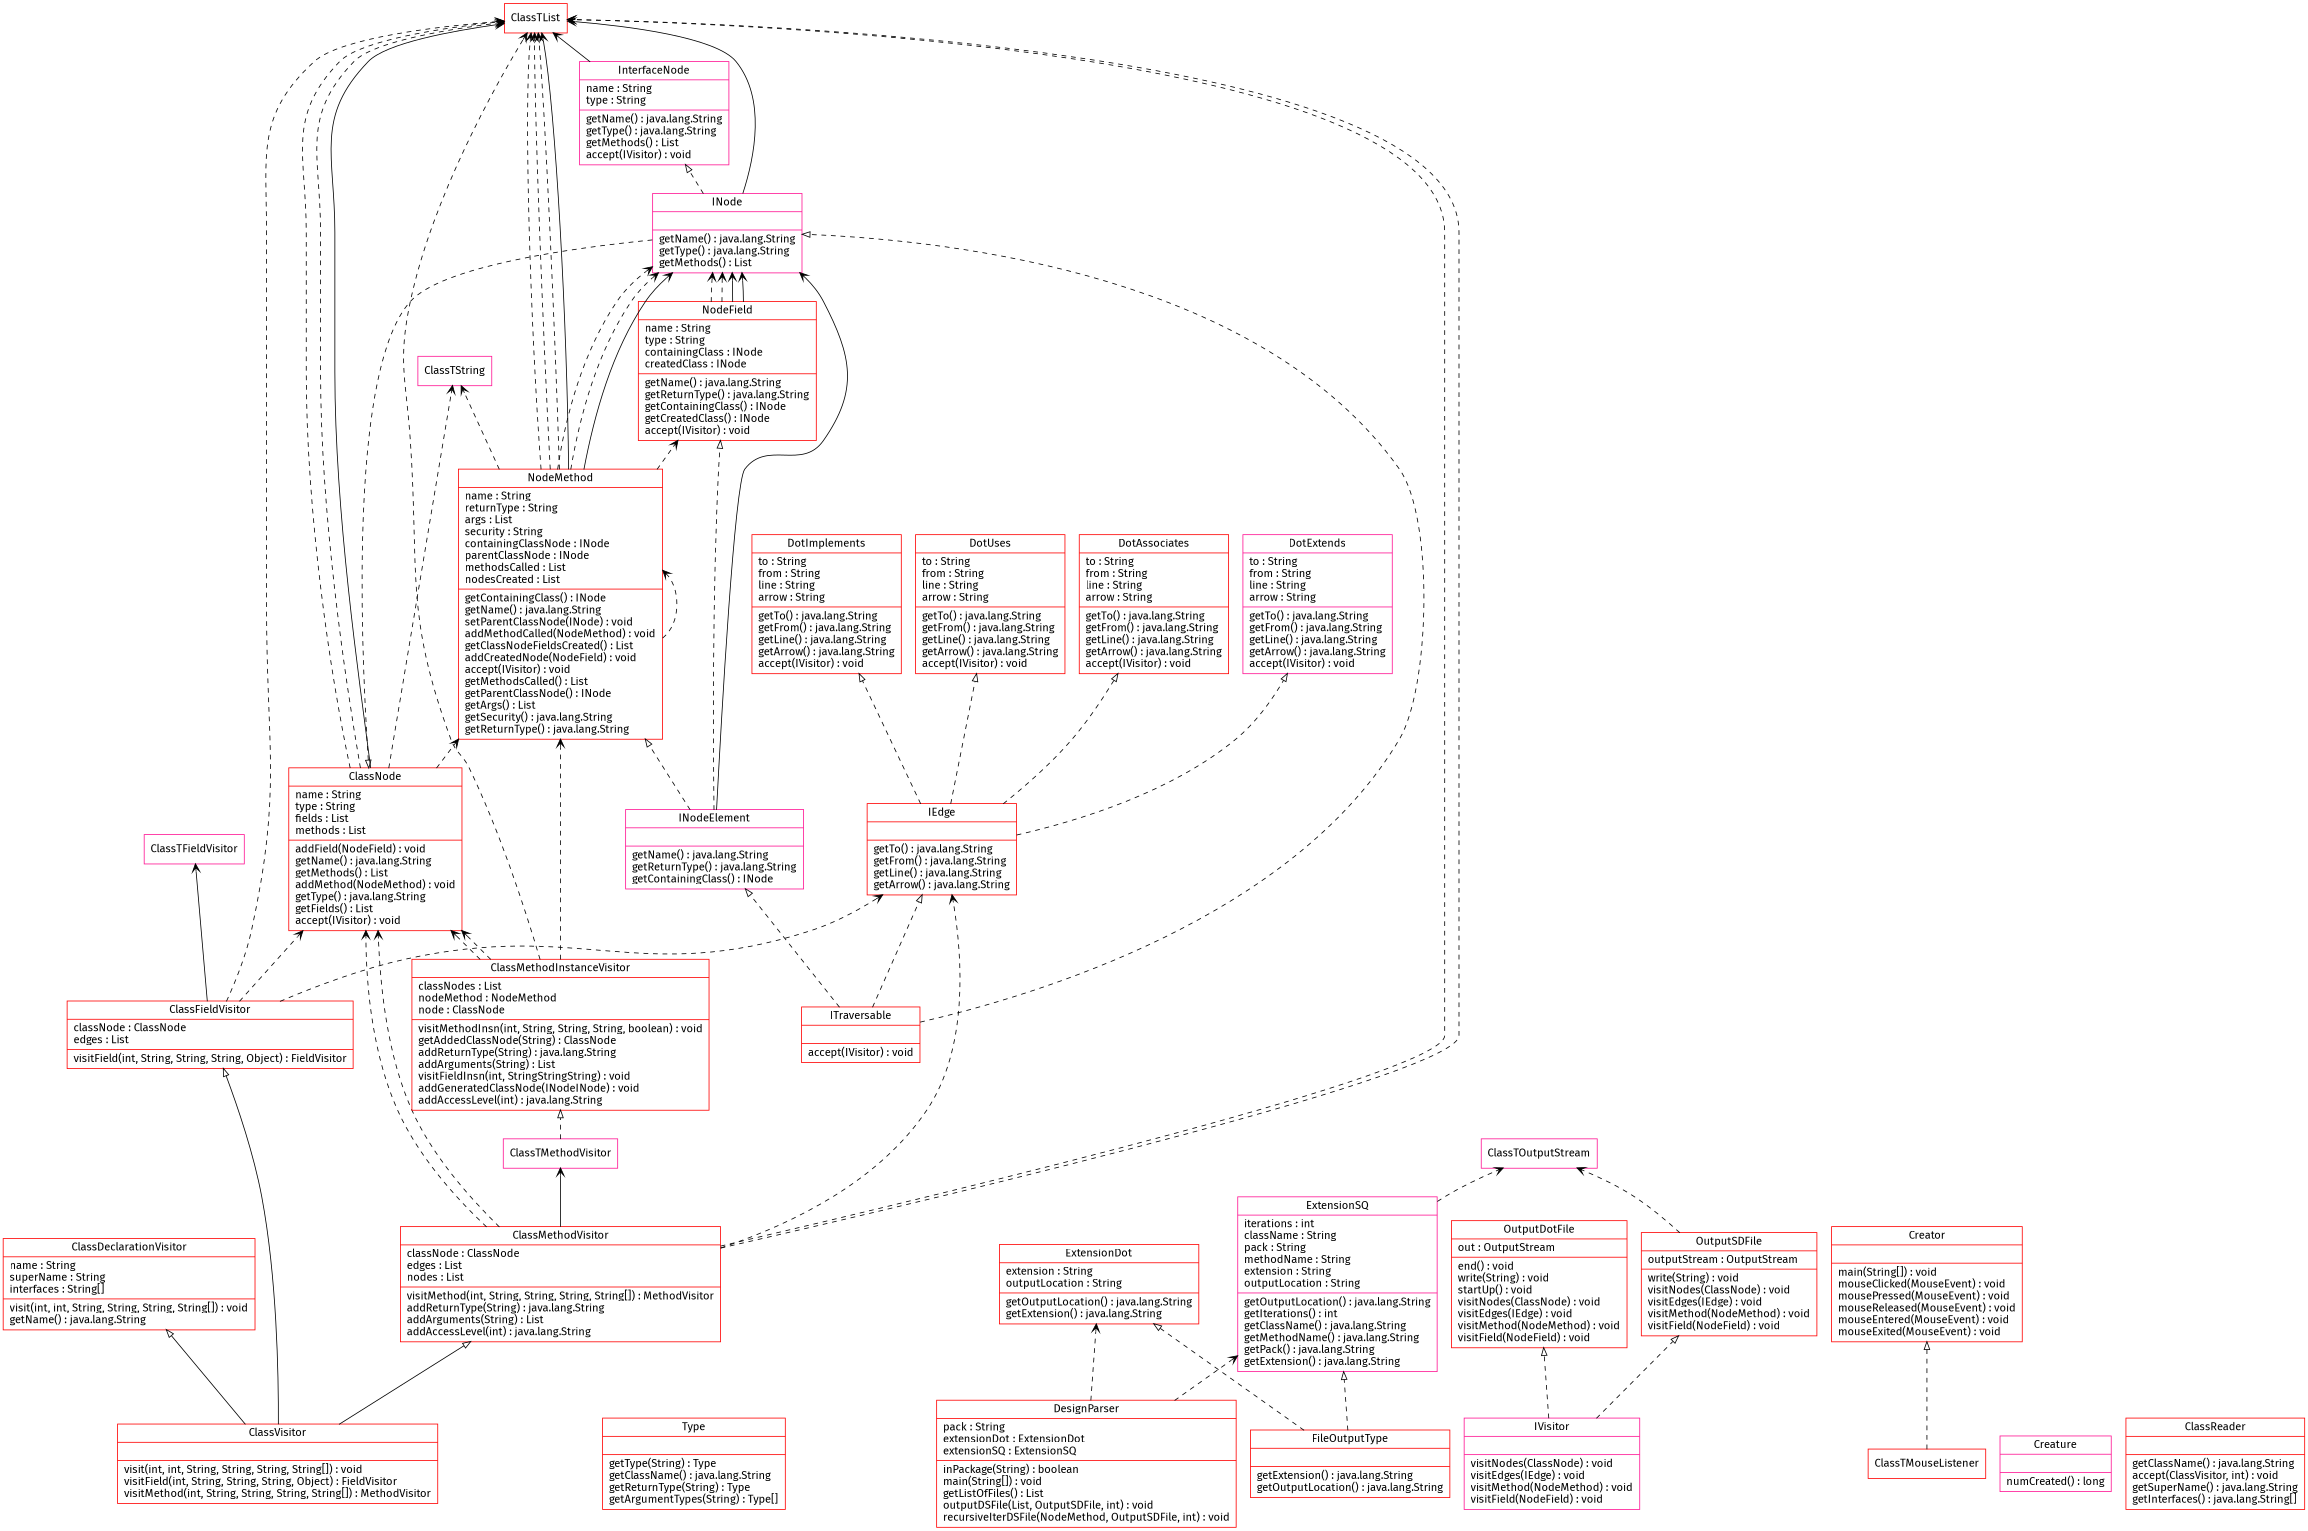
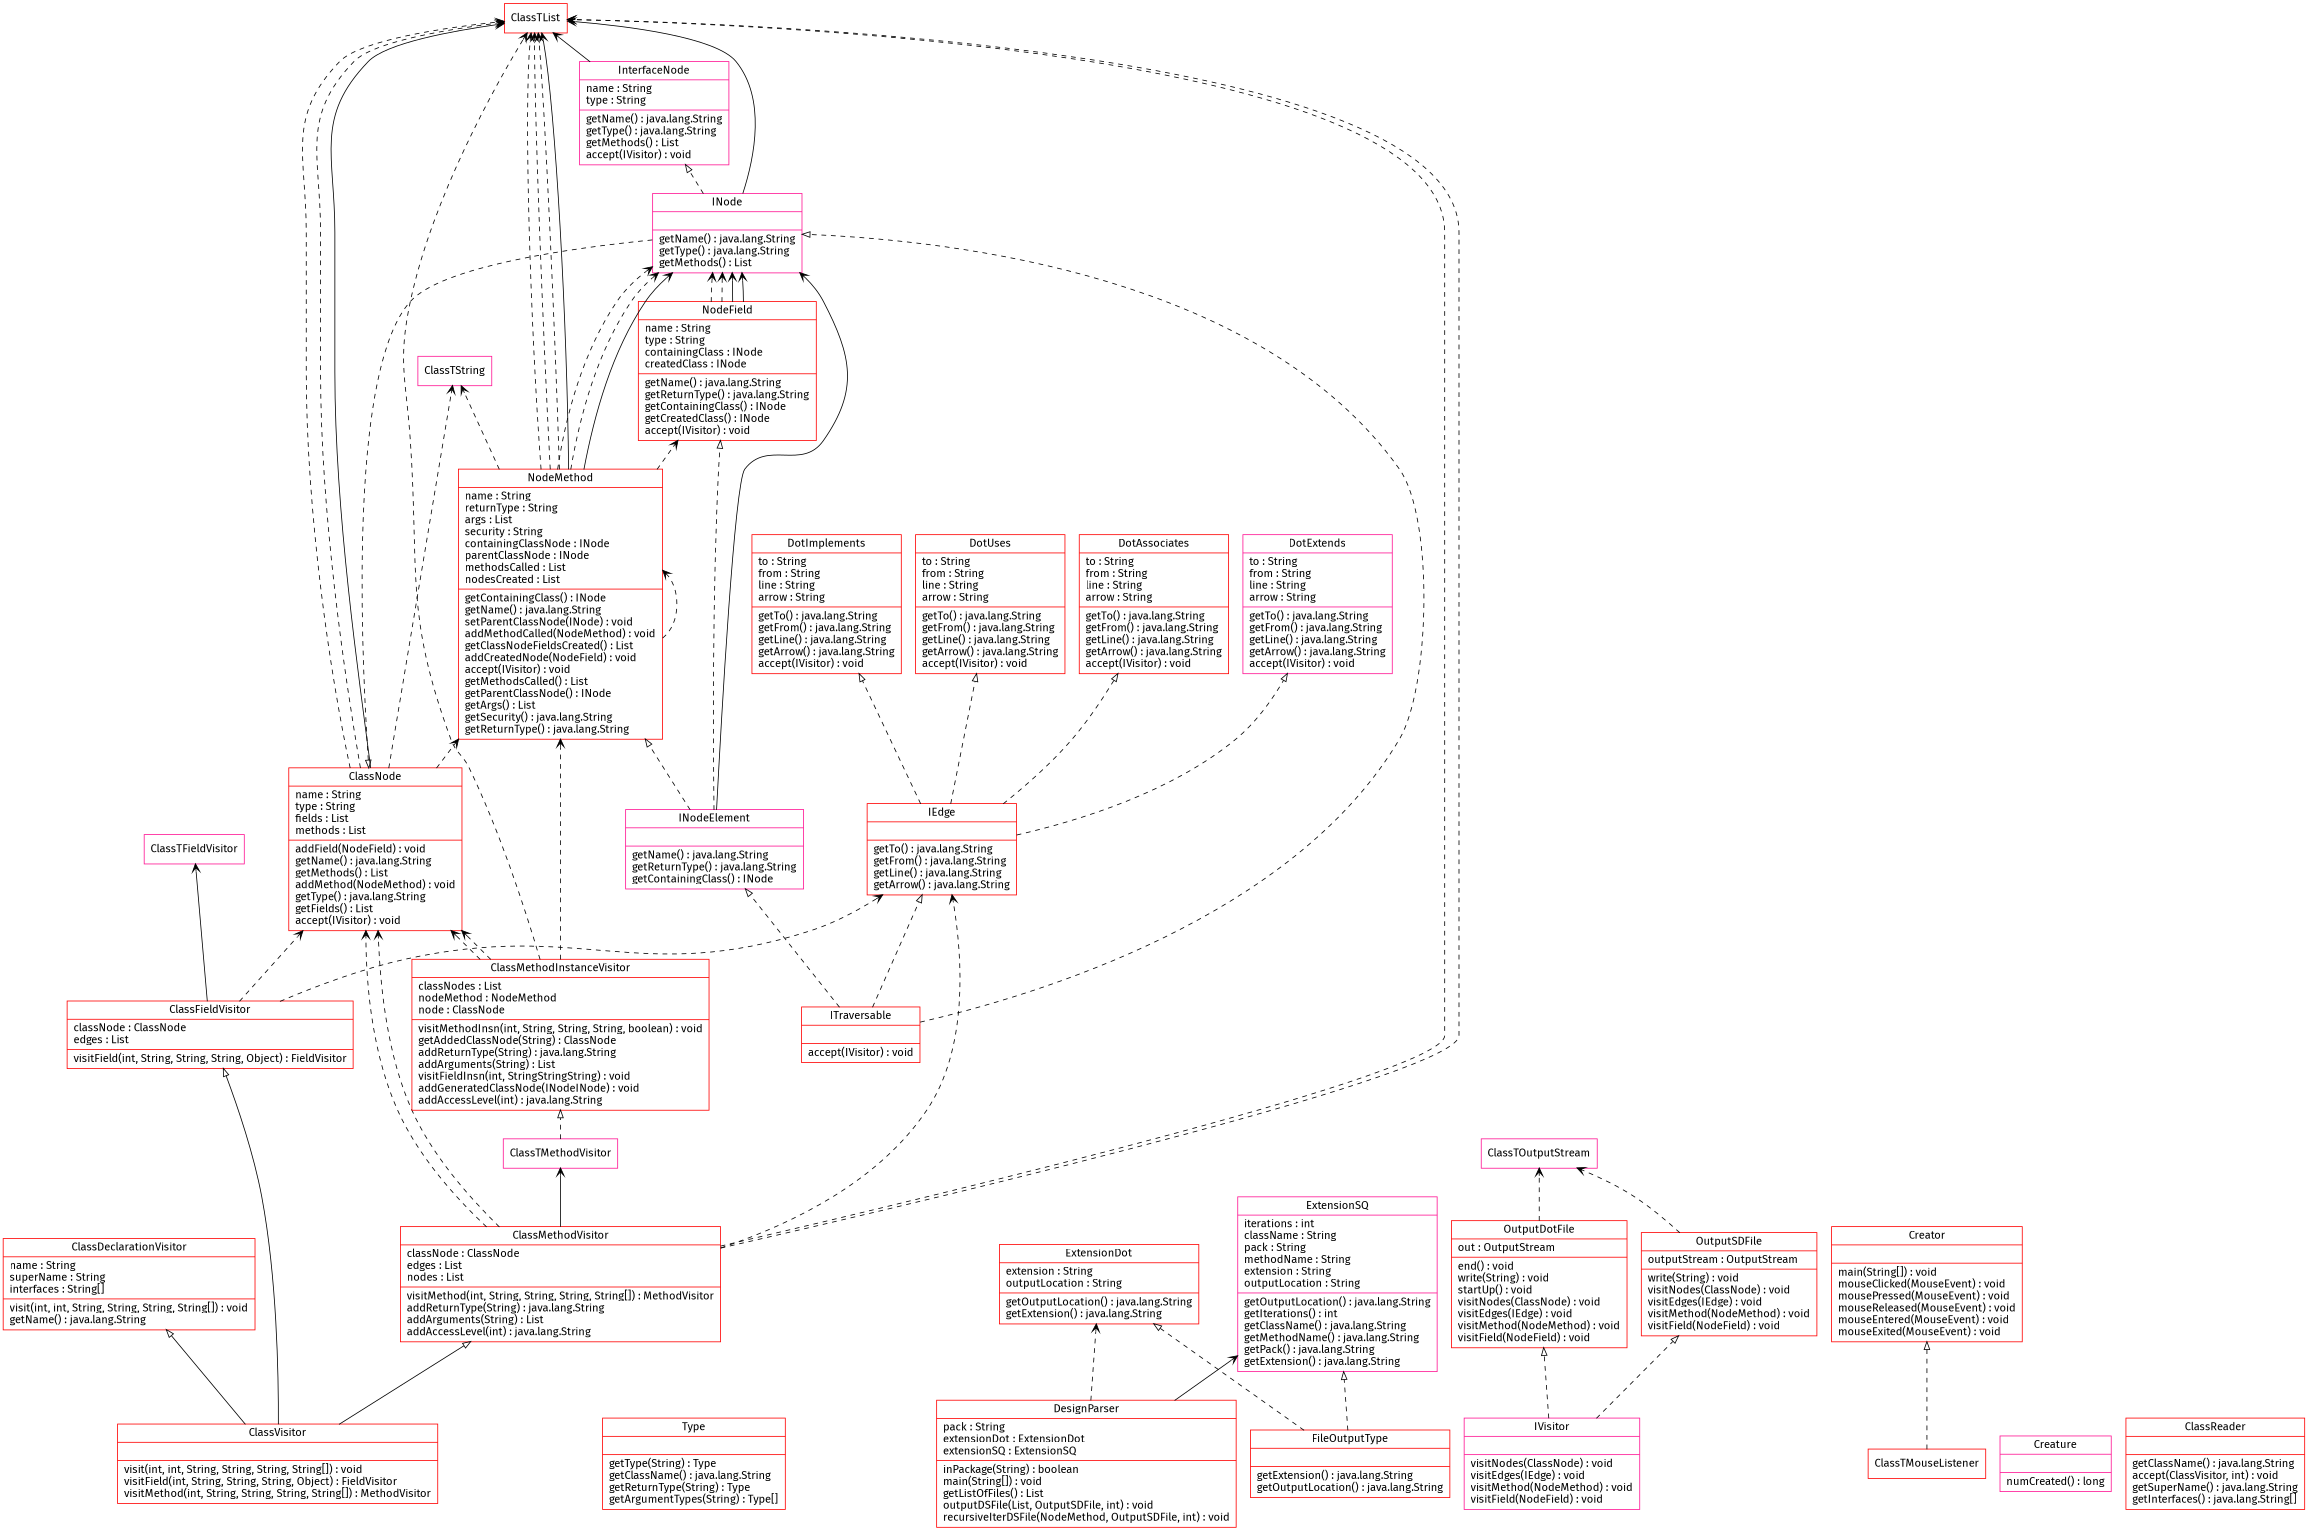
(267, 433) -> none
(1466, 1185) -> (1539, 1198)
(1203, 1380) -> (1203, 1380)
